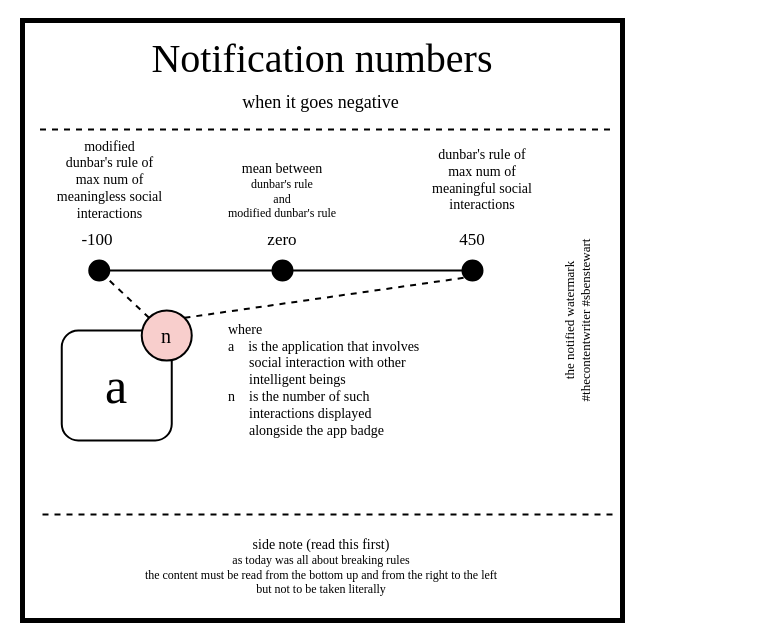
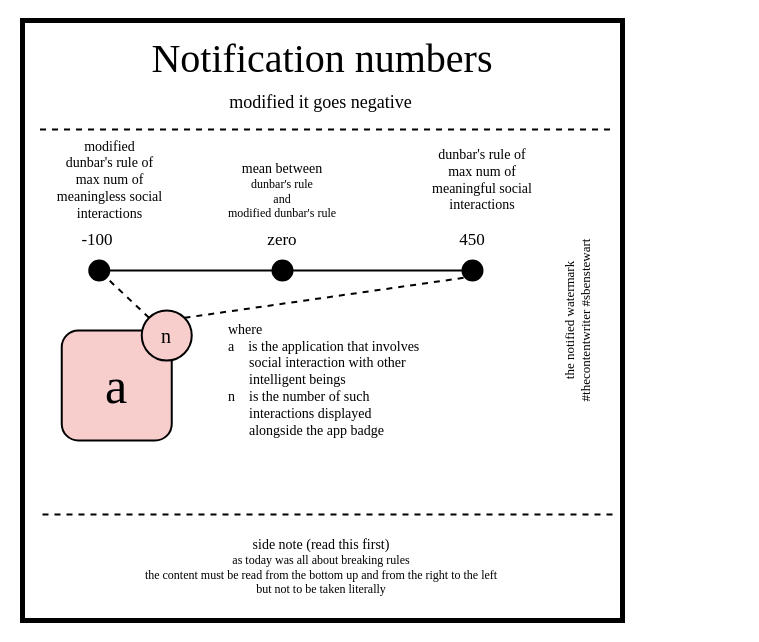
(321, 103) -> (321, 103)
(117, 386) -> (117, 386)
